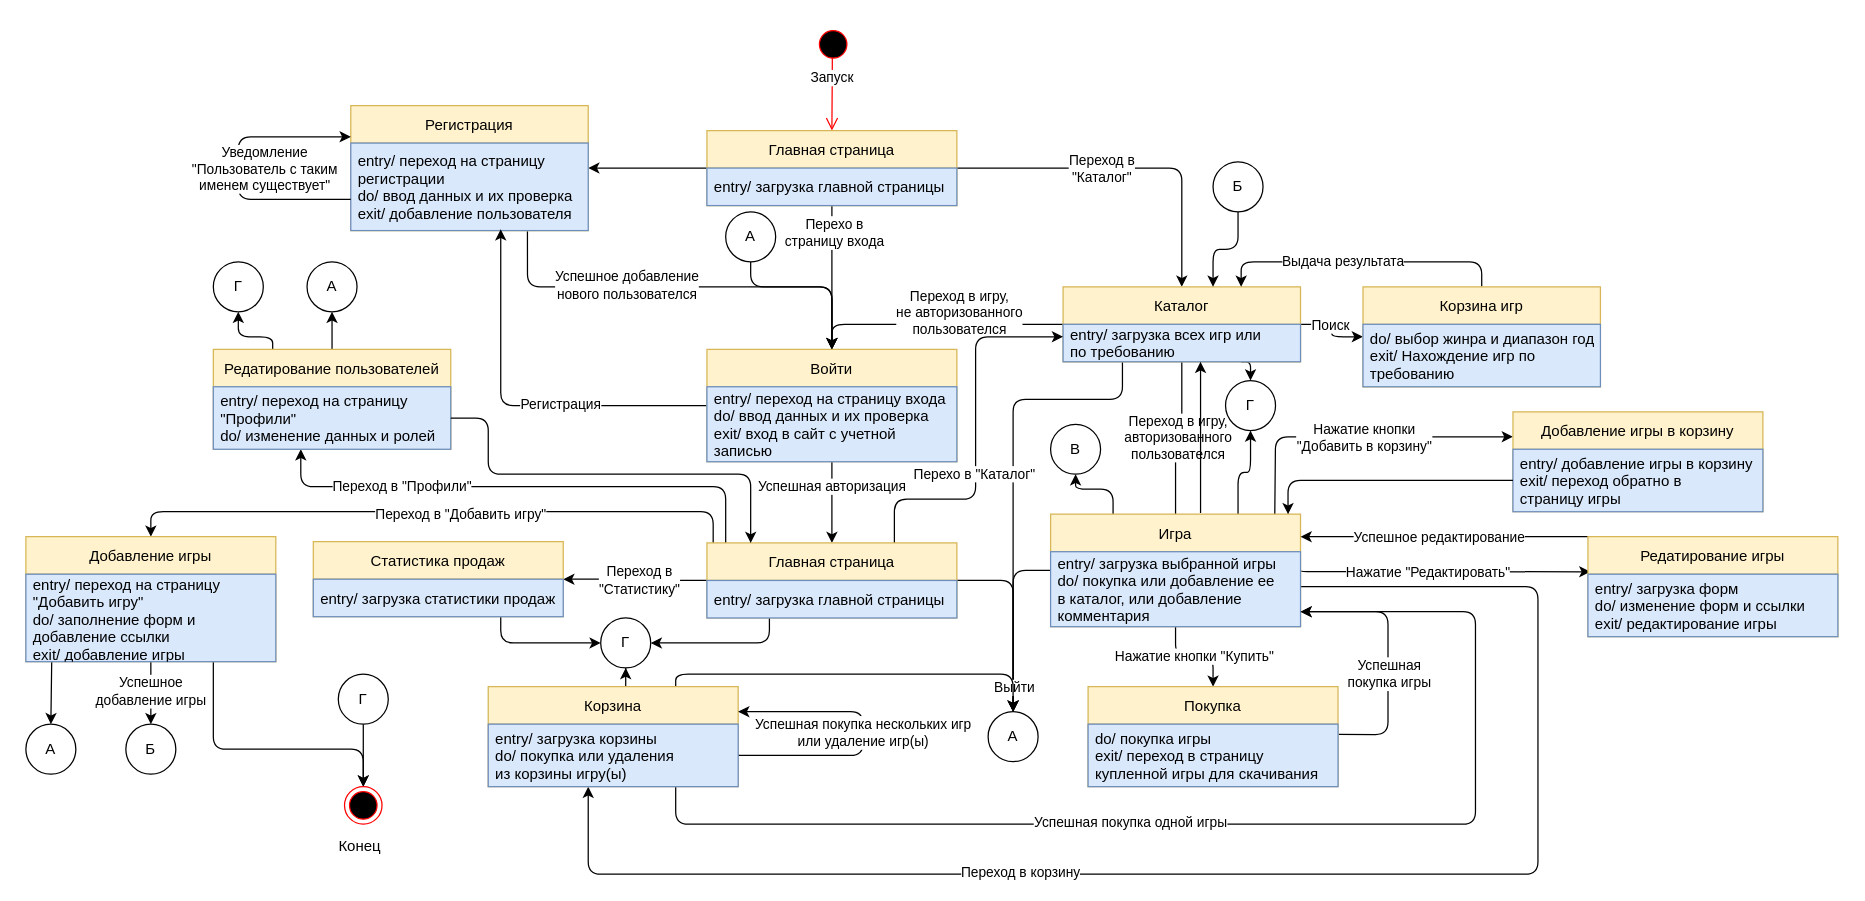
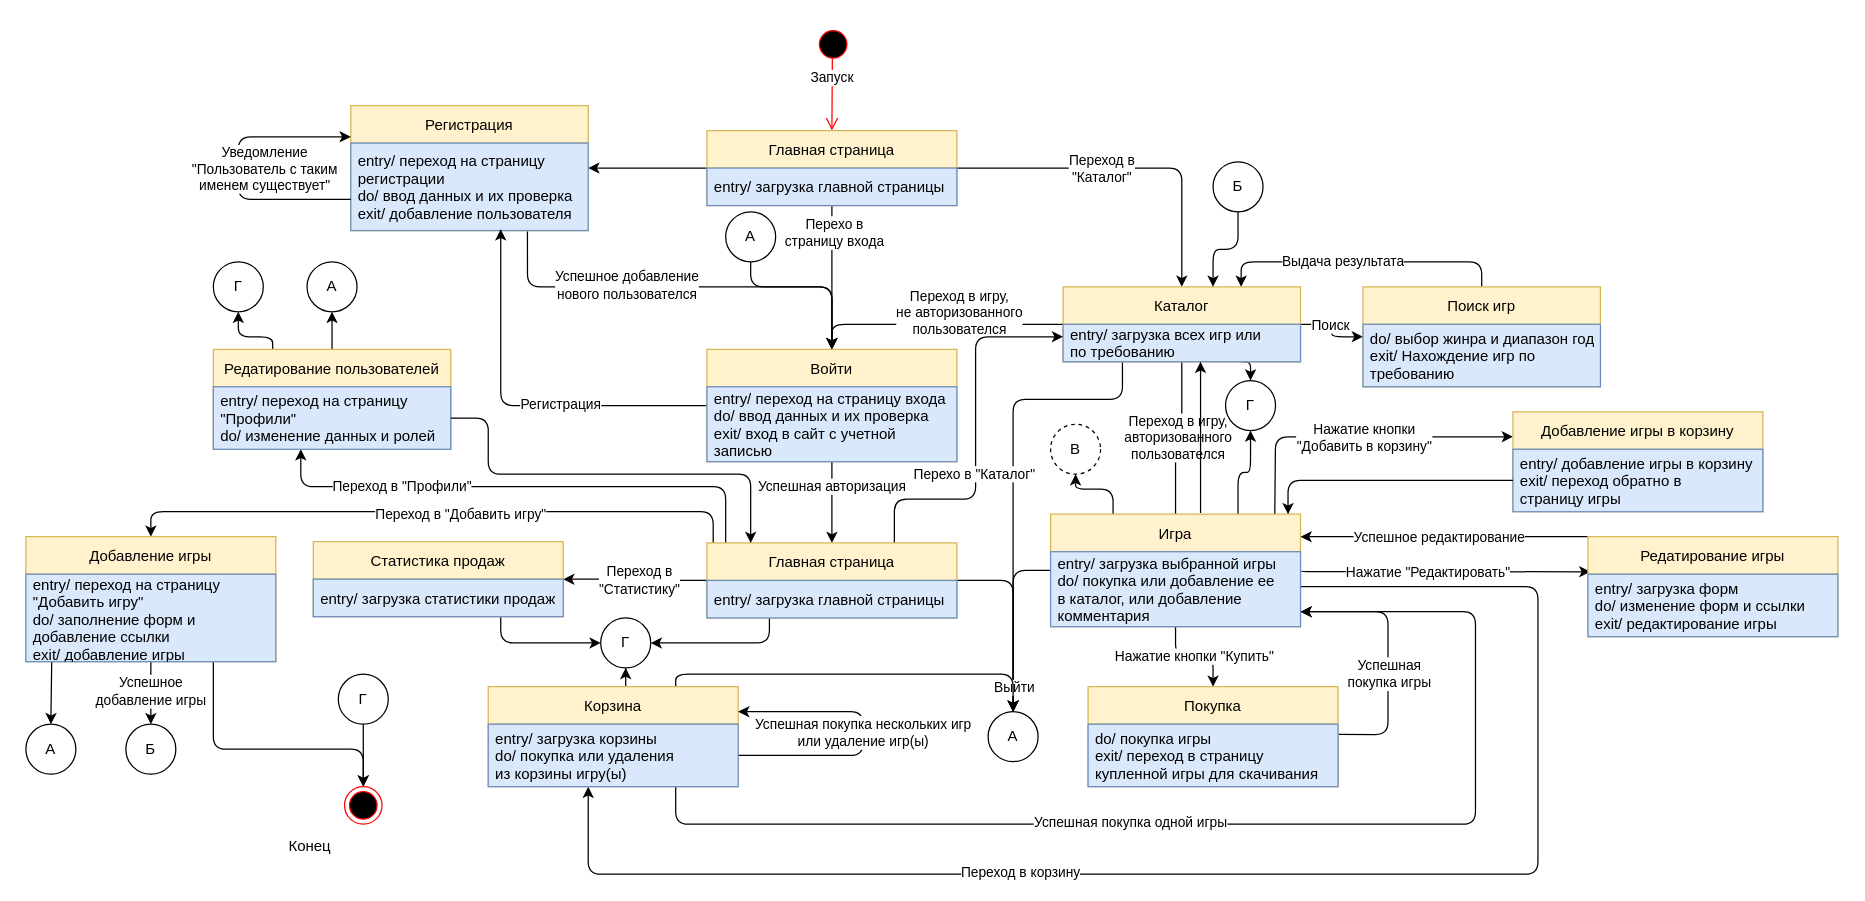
(1481, 306) -> (1481, 306)
(1076, 449) -> (1076, 449)
(359, 847) -> (309, 847)
